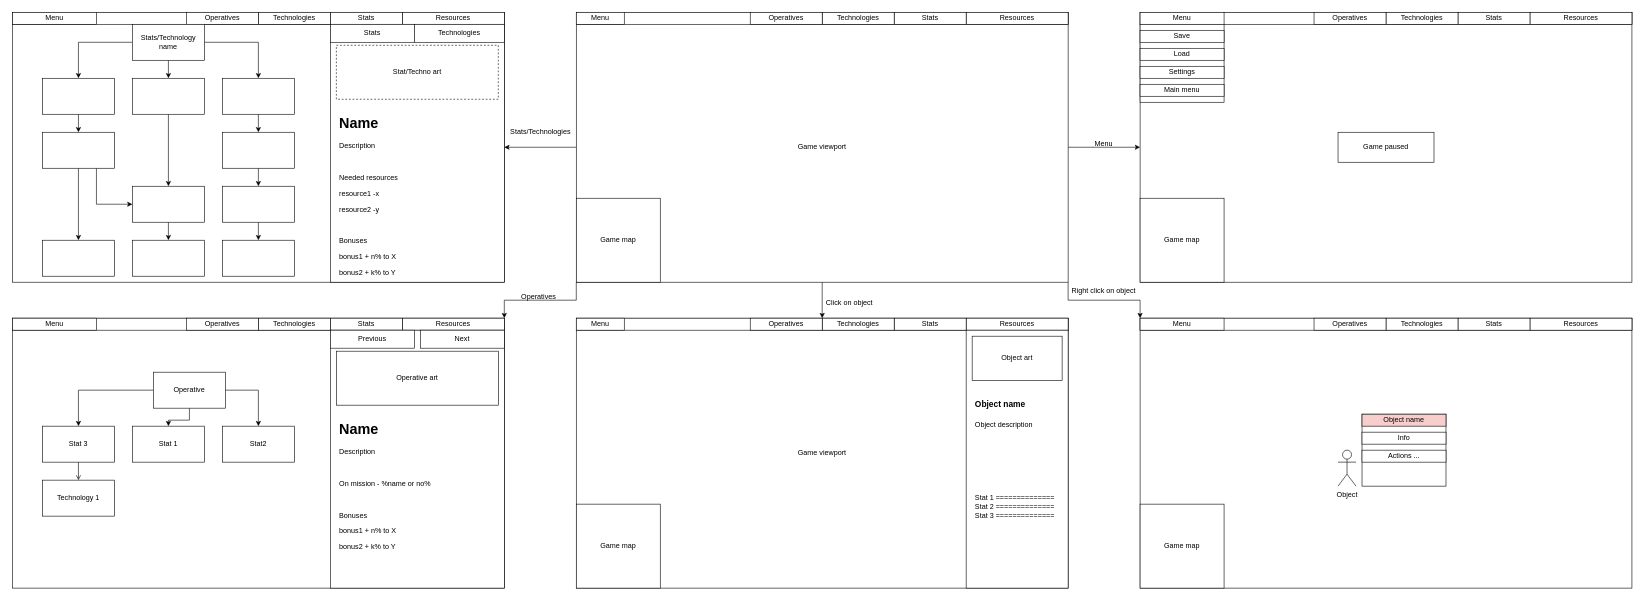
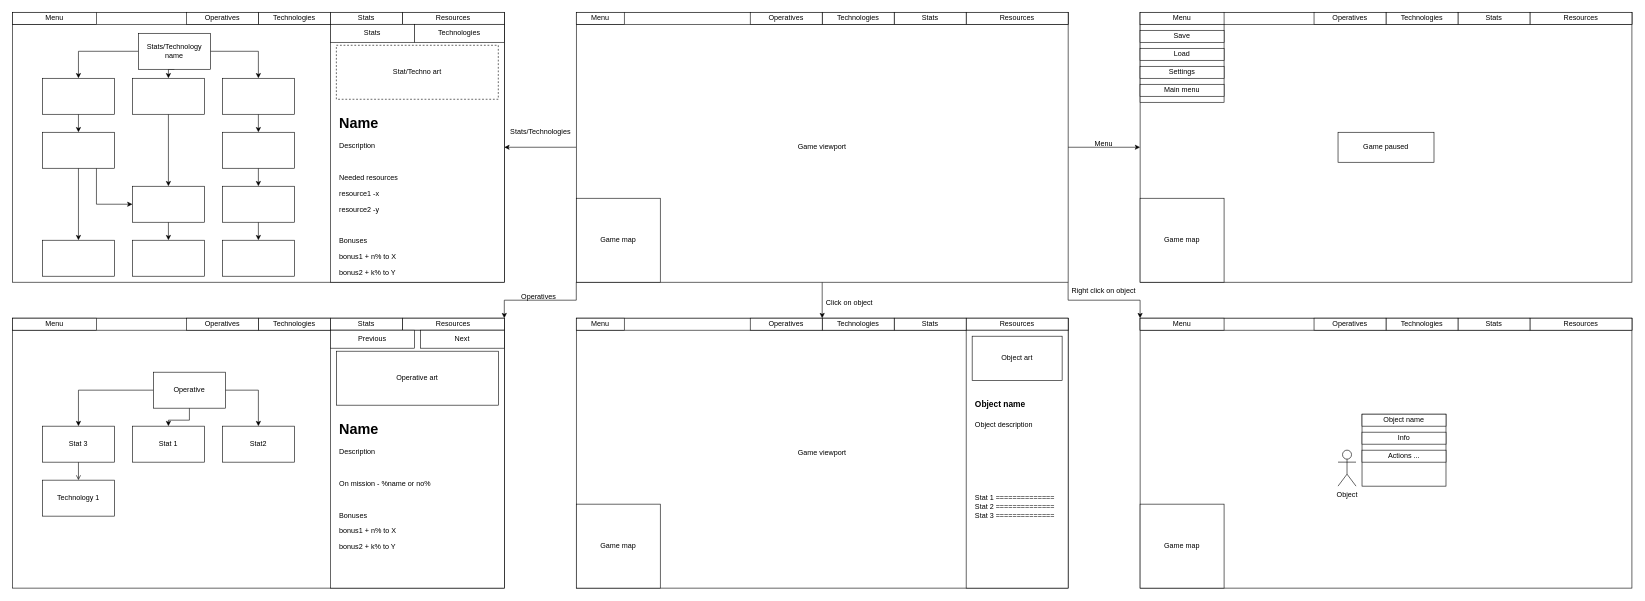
(168, 42) -> (174, 51)
(1404, 420) -> (1404, 420)
